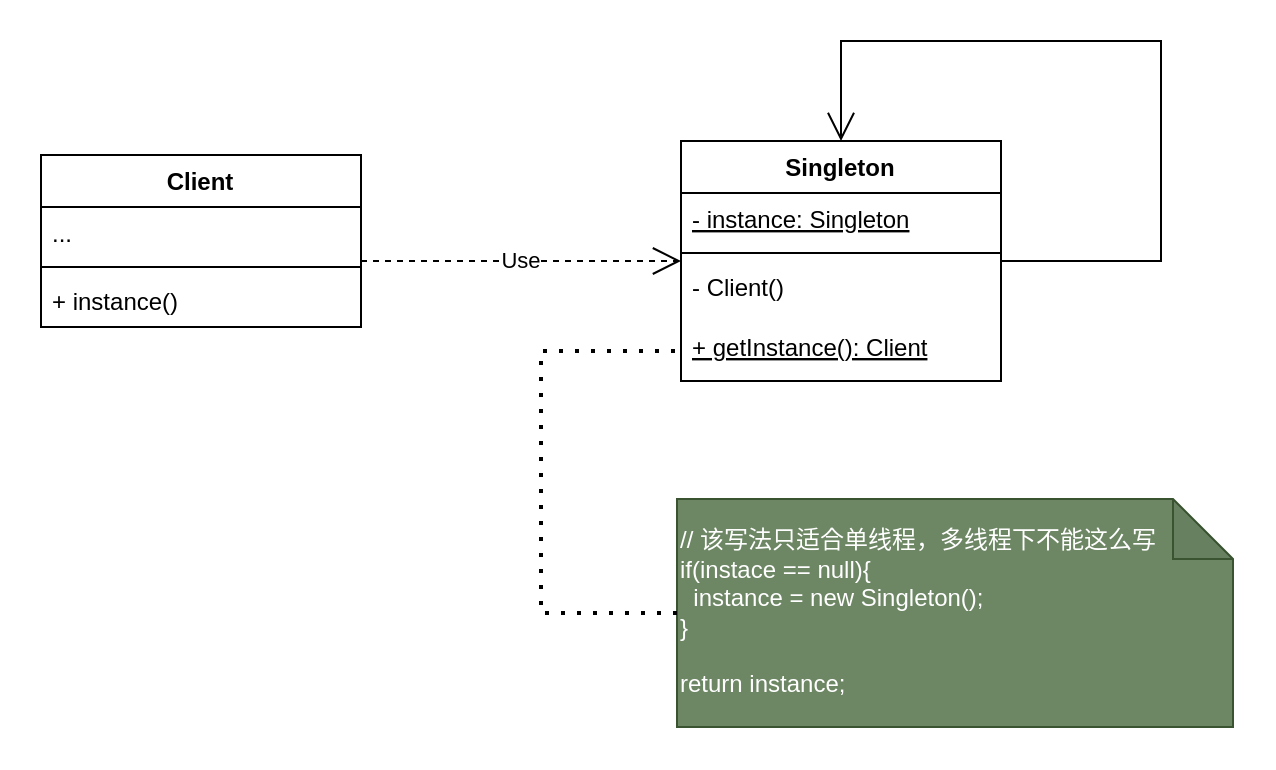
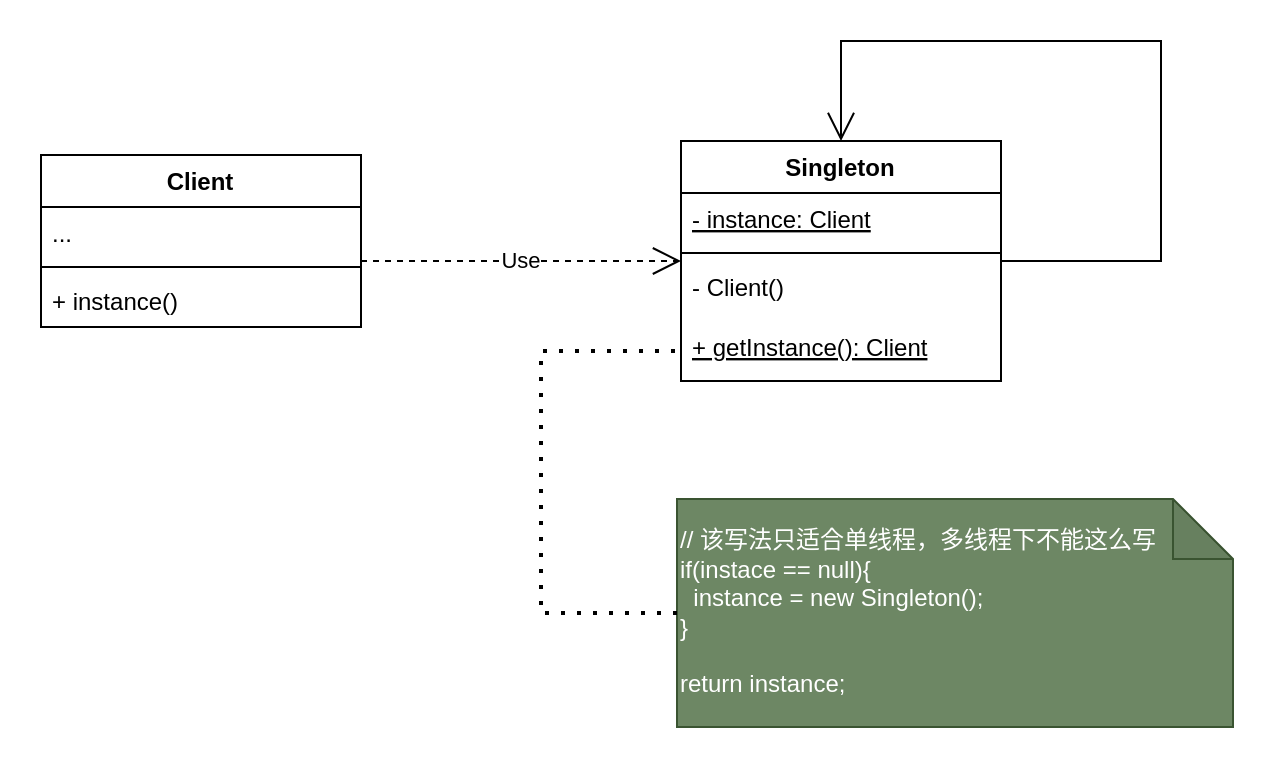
(814, 220) -> (794, 220)
